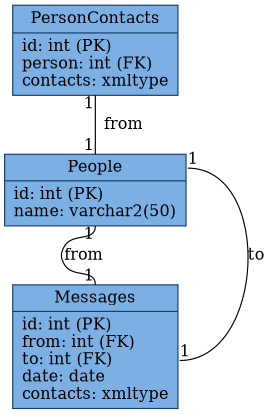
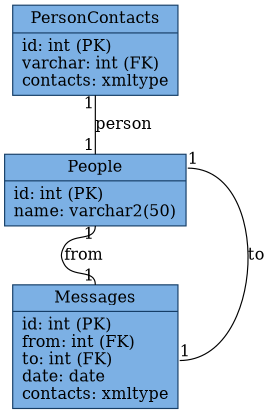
(87, 64) -> (91, 64)
(124, 125) -> (124, 125)
